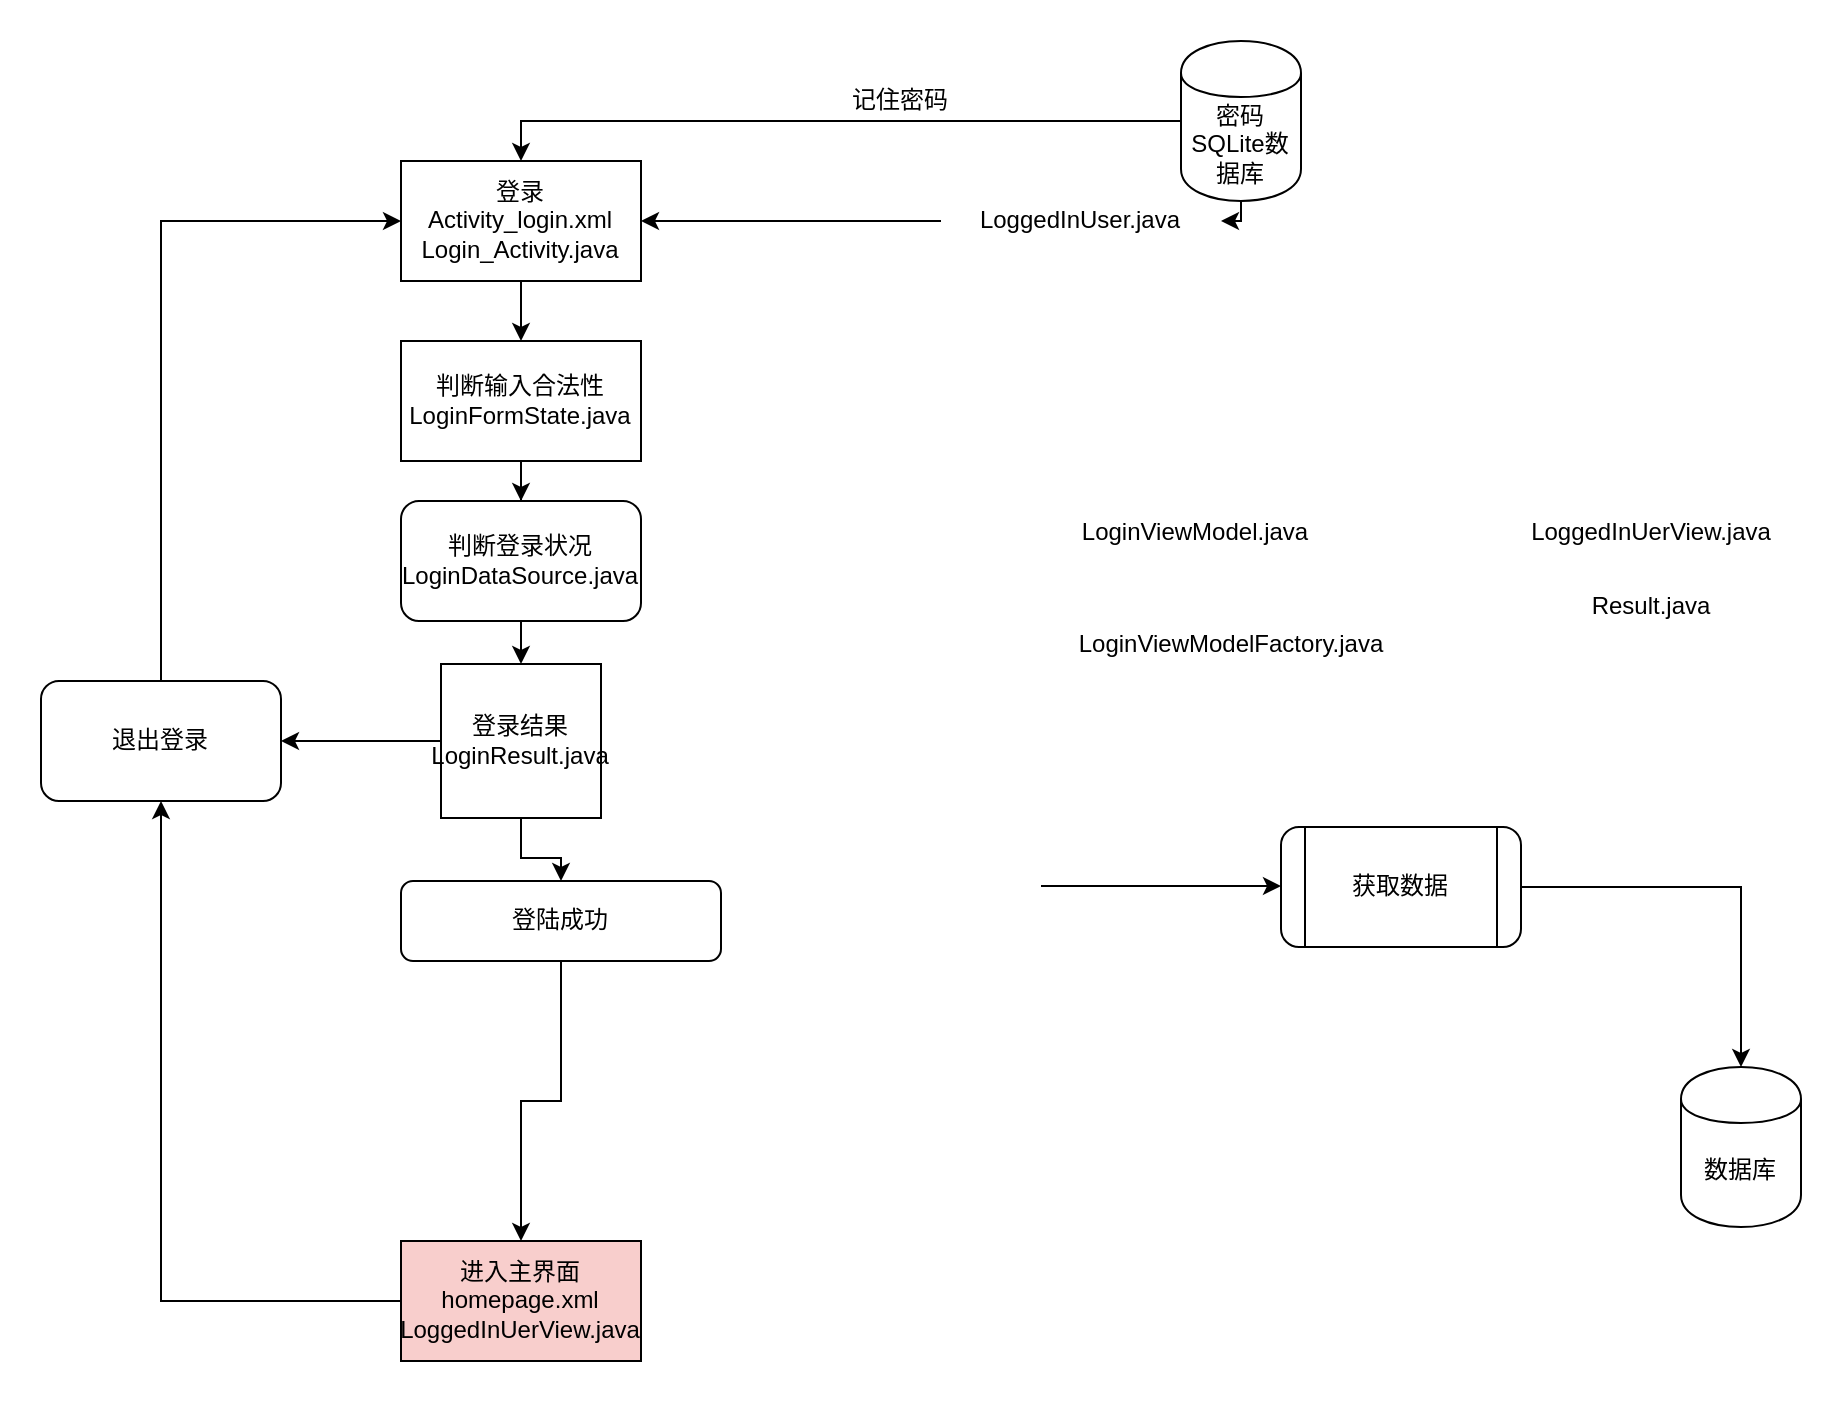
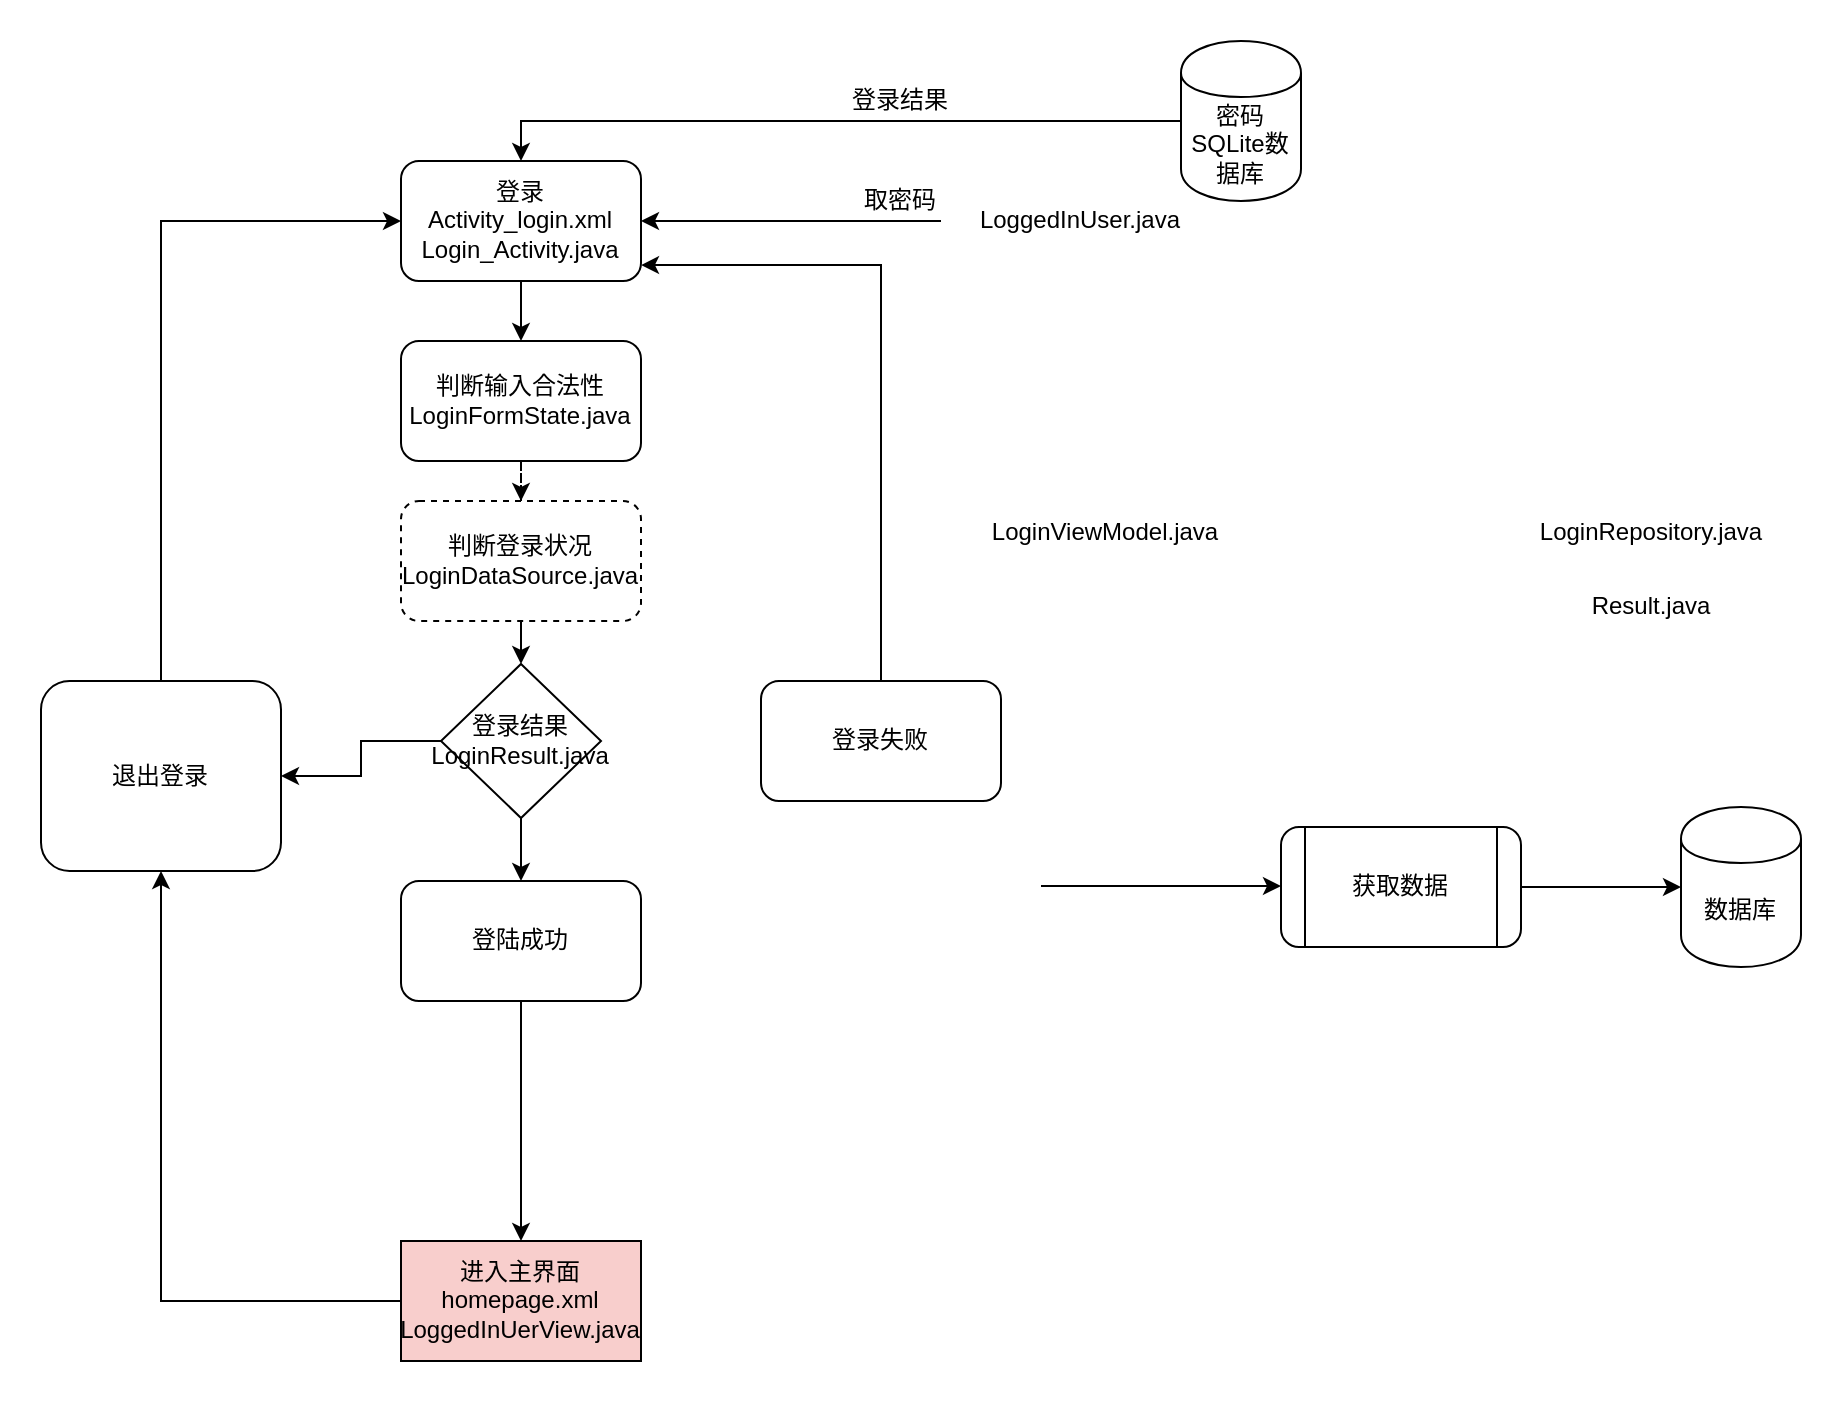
(901, 101) -> (901, 101)
none -> (901, 201)
(1241, 214) -> none
(521, 221) -> (521, 221)
none -> (881, 360)
(521, 401) -> (521, 401)
(521, 474) -> (521, 474)
(1195, 533) -> (1105, 533)
(1652, 533) -> (1652, 533)
(521, 561) -> (521, 561)
(1231, 644) -> none
(161, 741) -> (161, 776)
(521, 741) -> (521, 741)
none -> (881, 741)
(561, 921) -> (521, 941)
(1741, 1147) -> (1741, 887)
